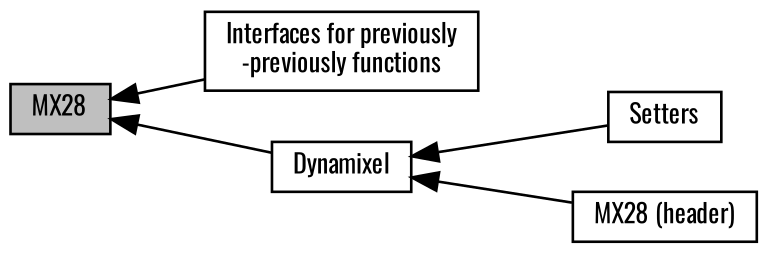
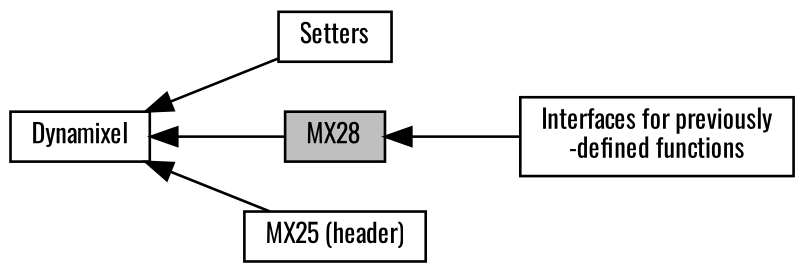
(342, 51) -> (657, 137)
(204, 139) -> (231, 137)
(665, 217) -> (335, 236)
